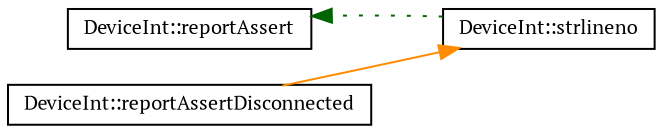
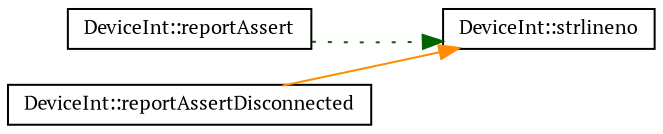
(387, 16) -> (367, 42)
